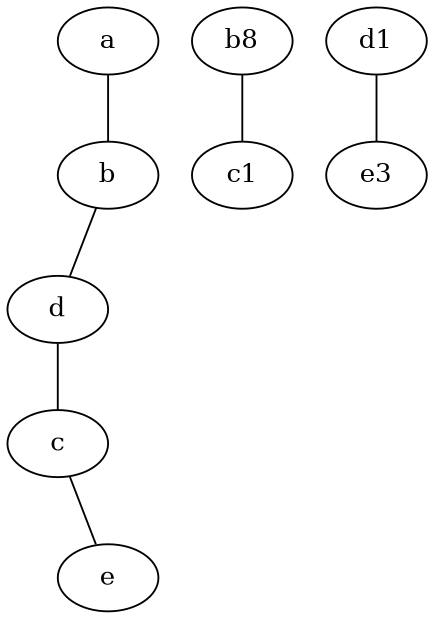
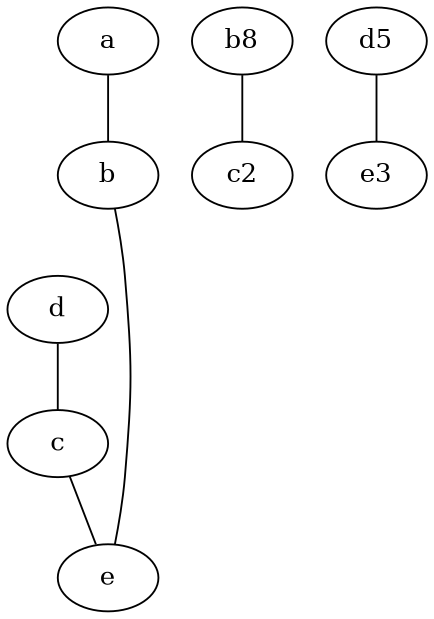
(377, 41) -> (377, 41)
(242, 175) -> (242, 175)
(83, 242) -> (131, 377)
